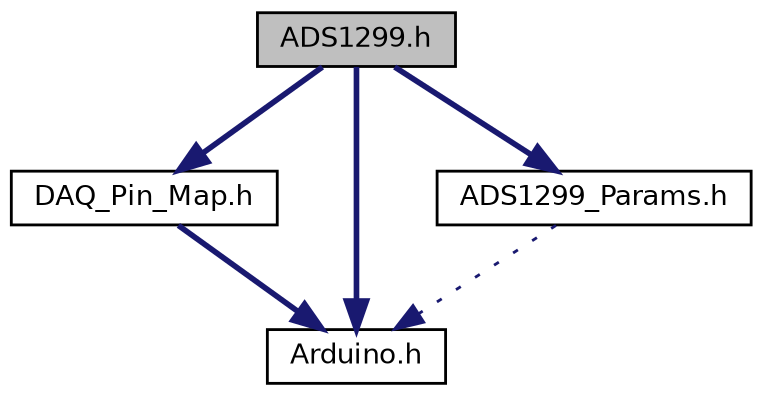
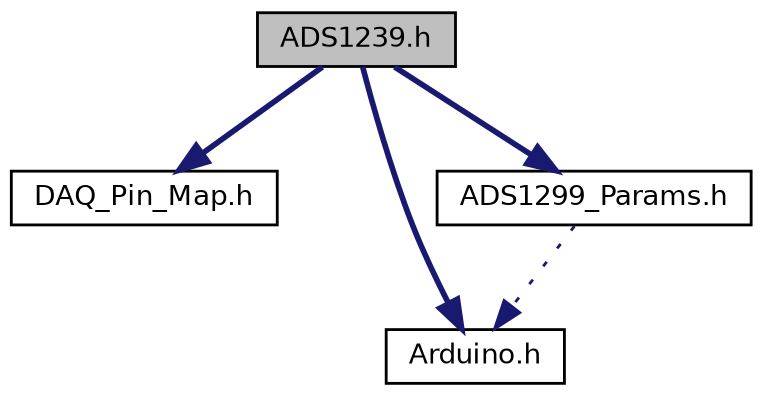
(356, 40) -> (356, 40)
(238, 269) -> none
